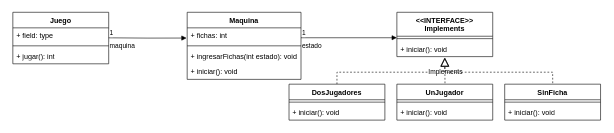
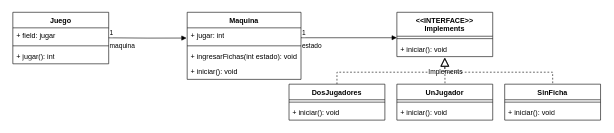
(37, 36) -> (39, 36)
(212, 36) -> (211, 36)
